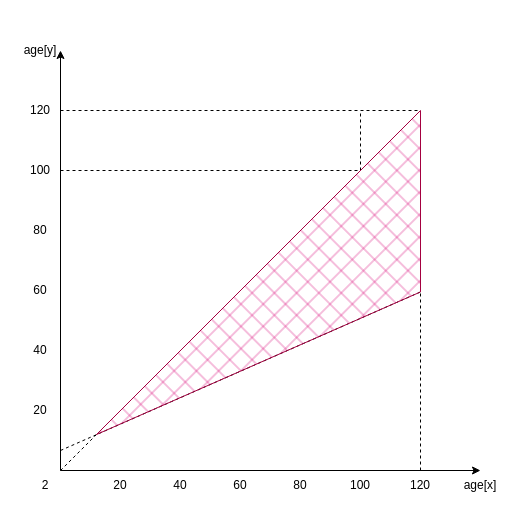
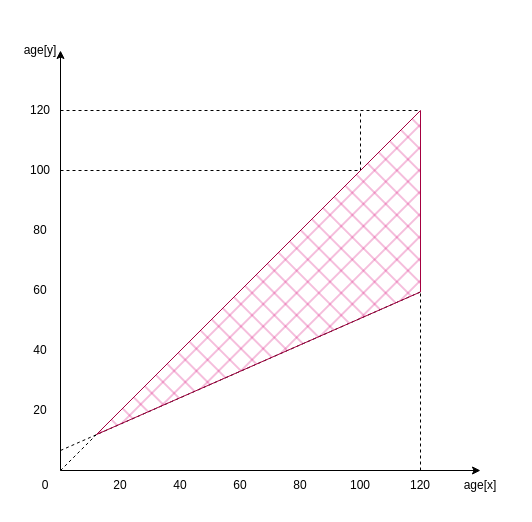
(46, 486) -> (46, 486)
